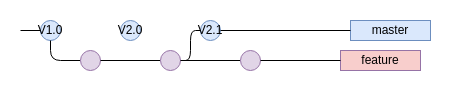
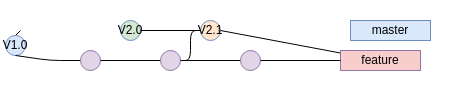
(51, 31) -> (16, 46)
(131, 31) -> (131, 31)
none -> (166, 31)
(211, 31) -> (211, 31)
(286, 31) -> (281, 42)
